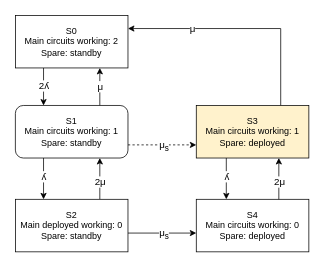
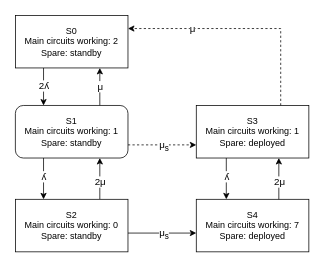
(244, 29) -> (244, 29)
(252, 132) -> (252, 132)
(72, 225) -> (72, 225)
(252, 225) -> (252, 225)
